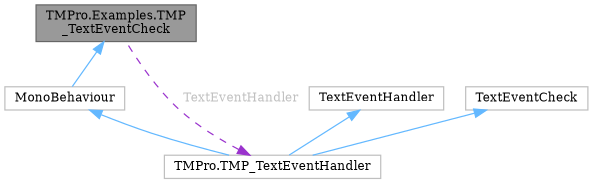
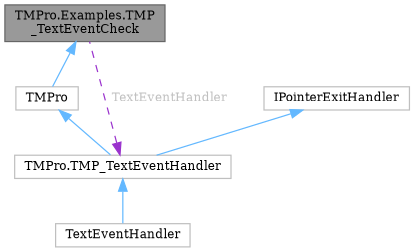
(65, 98) -> (47, 98)
(527, 98) -> (337, 98)
(319, 136) -> (123, 207)
